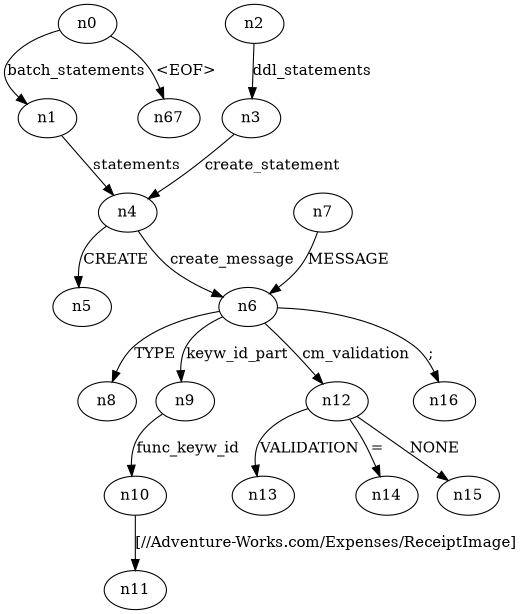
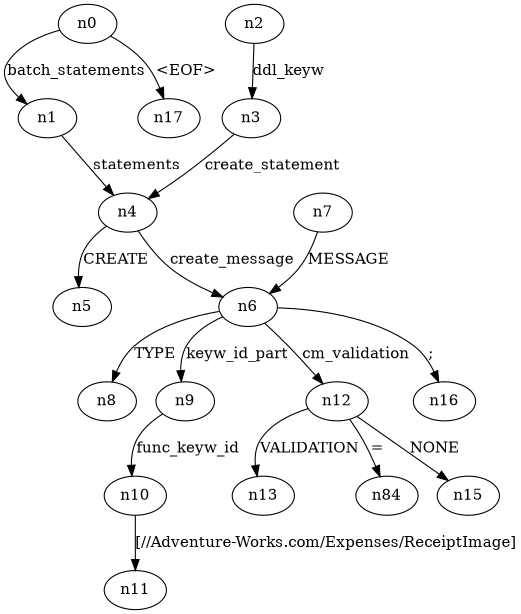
(312, 71) -> (289, 71)
(169, 118) -> (169, 118)
(387, 496) -> (387, 496)
